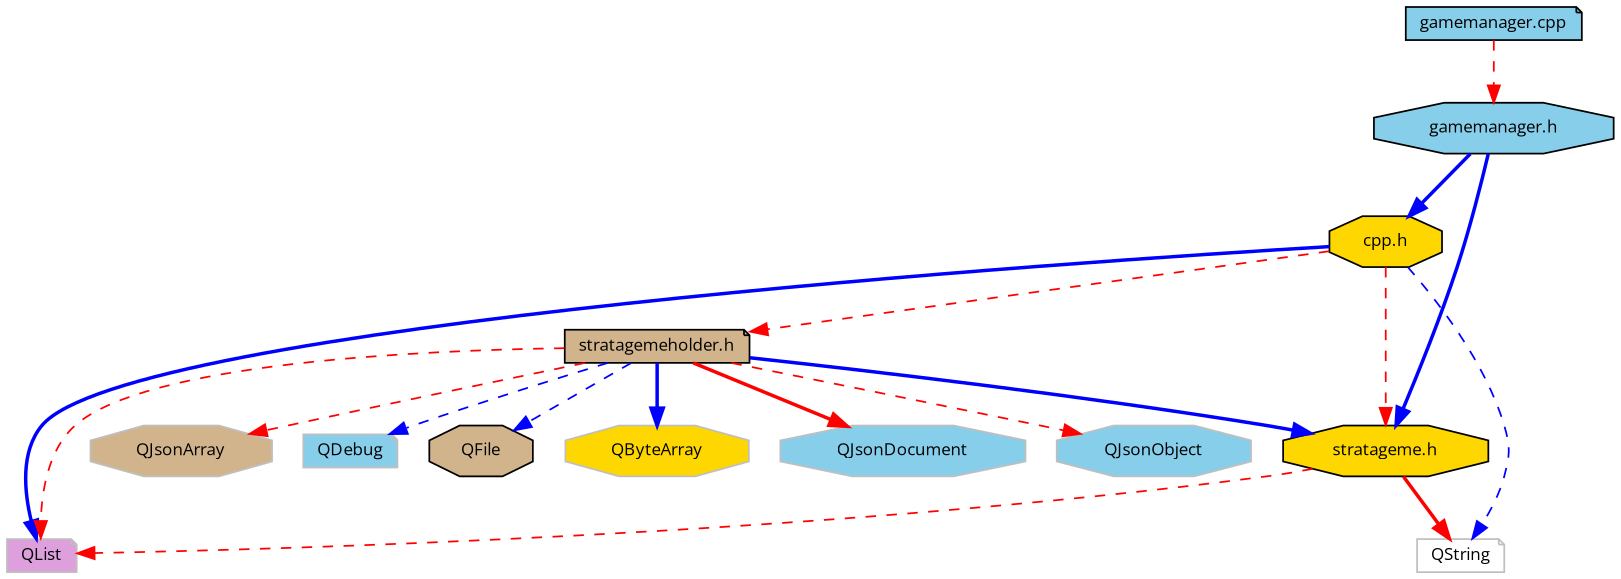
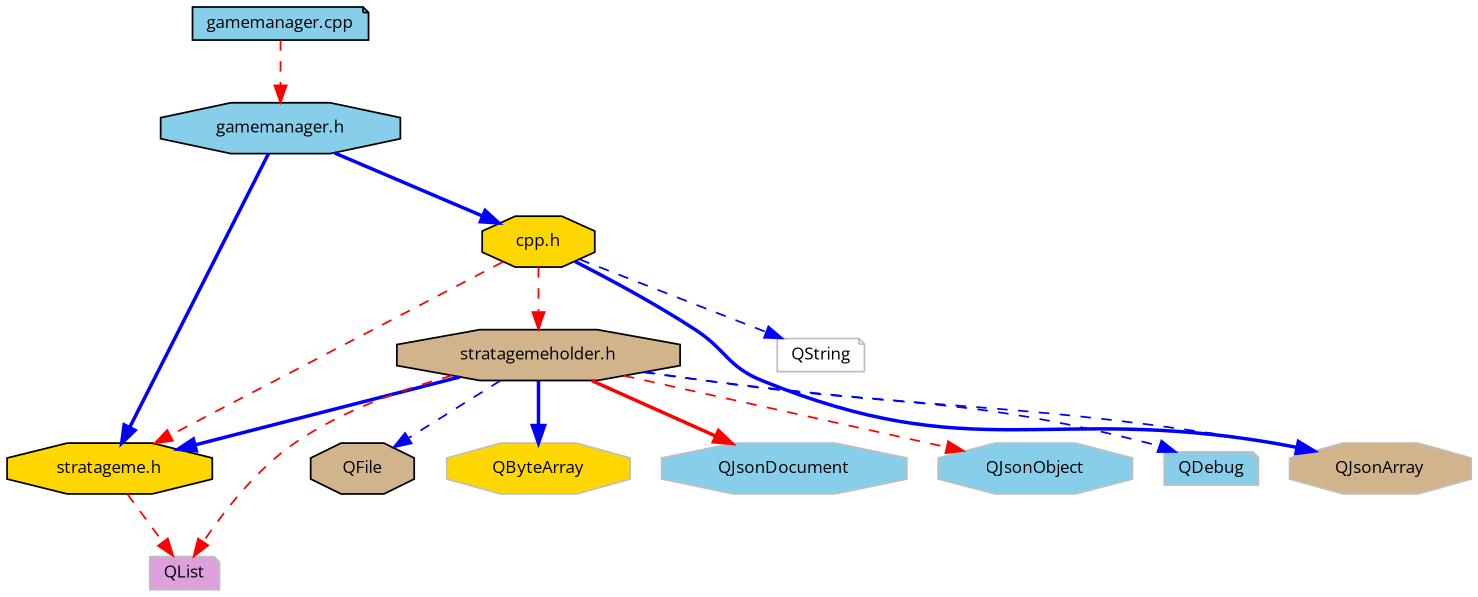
(629, 303) -> (915, 423)
(657, 346) -> (538, 355)
(426, 396) -> (1085, 417)
(1421, 500) -> none
